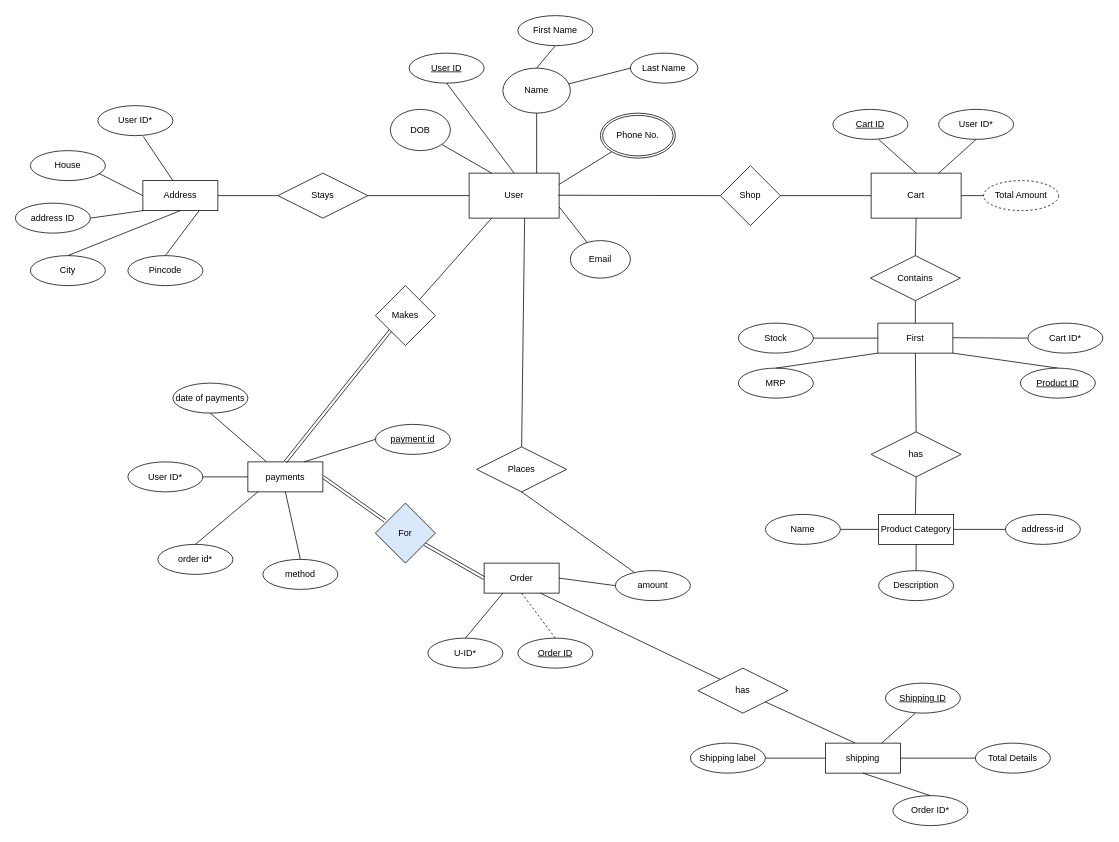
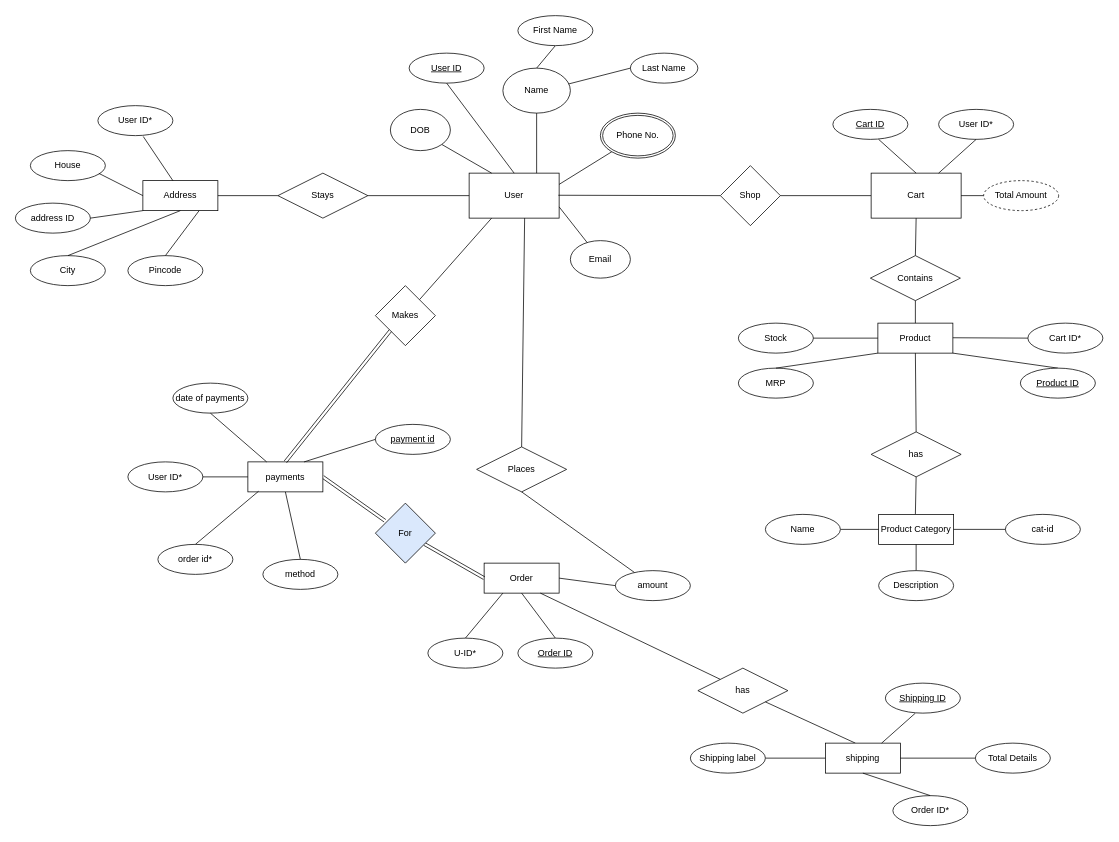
(915, 338) -> (915, 338)
(1043, 529) -> (1043, 529)
(538, 615) -> (538, 615)
